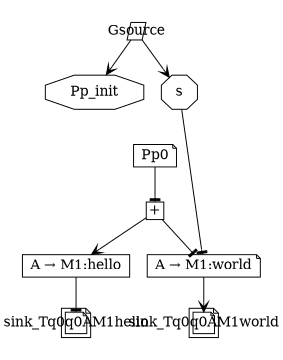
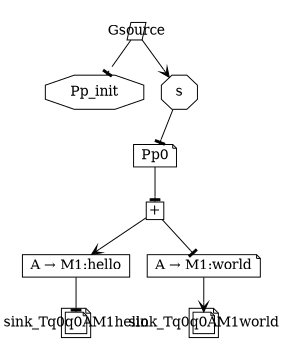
(121, 53) -> (121, 53)
(192, 179) -> (167, 125)
